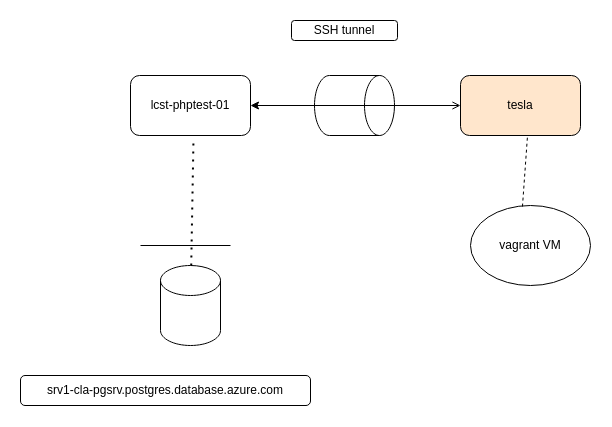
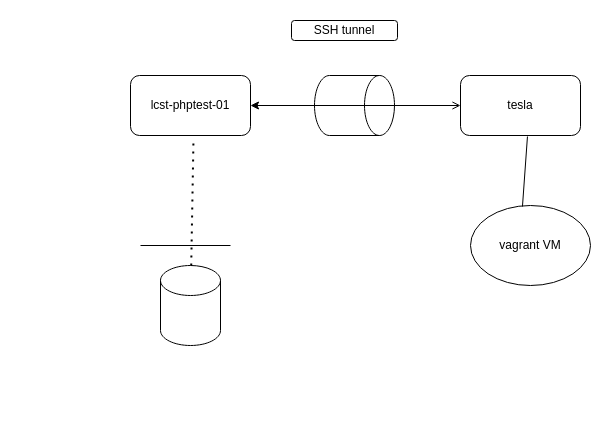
(521, 106) -> (521, 106)
(525, 171) -> (525, 171)
(166, 391) -> none
